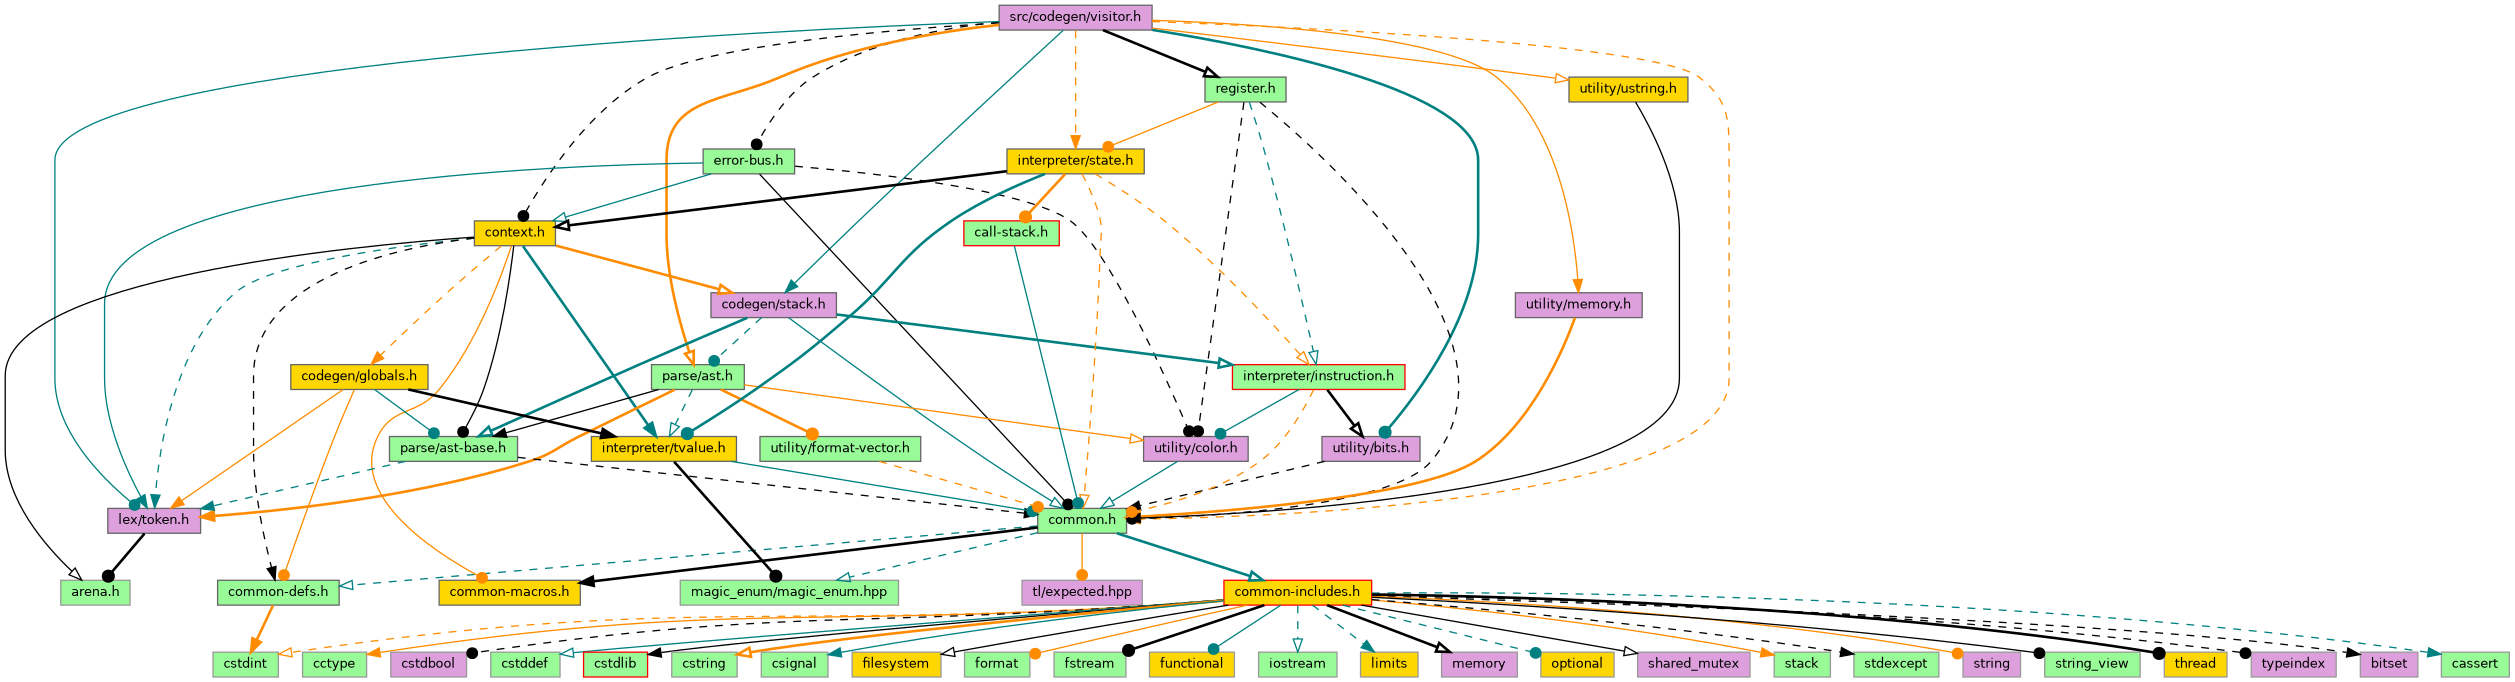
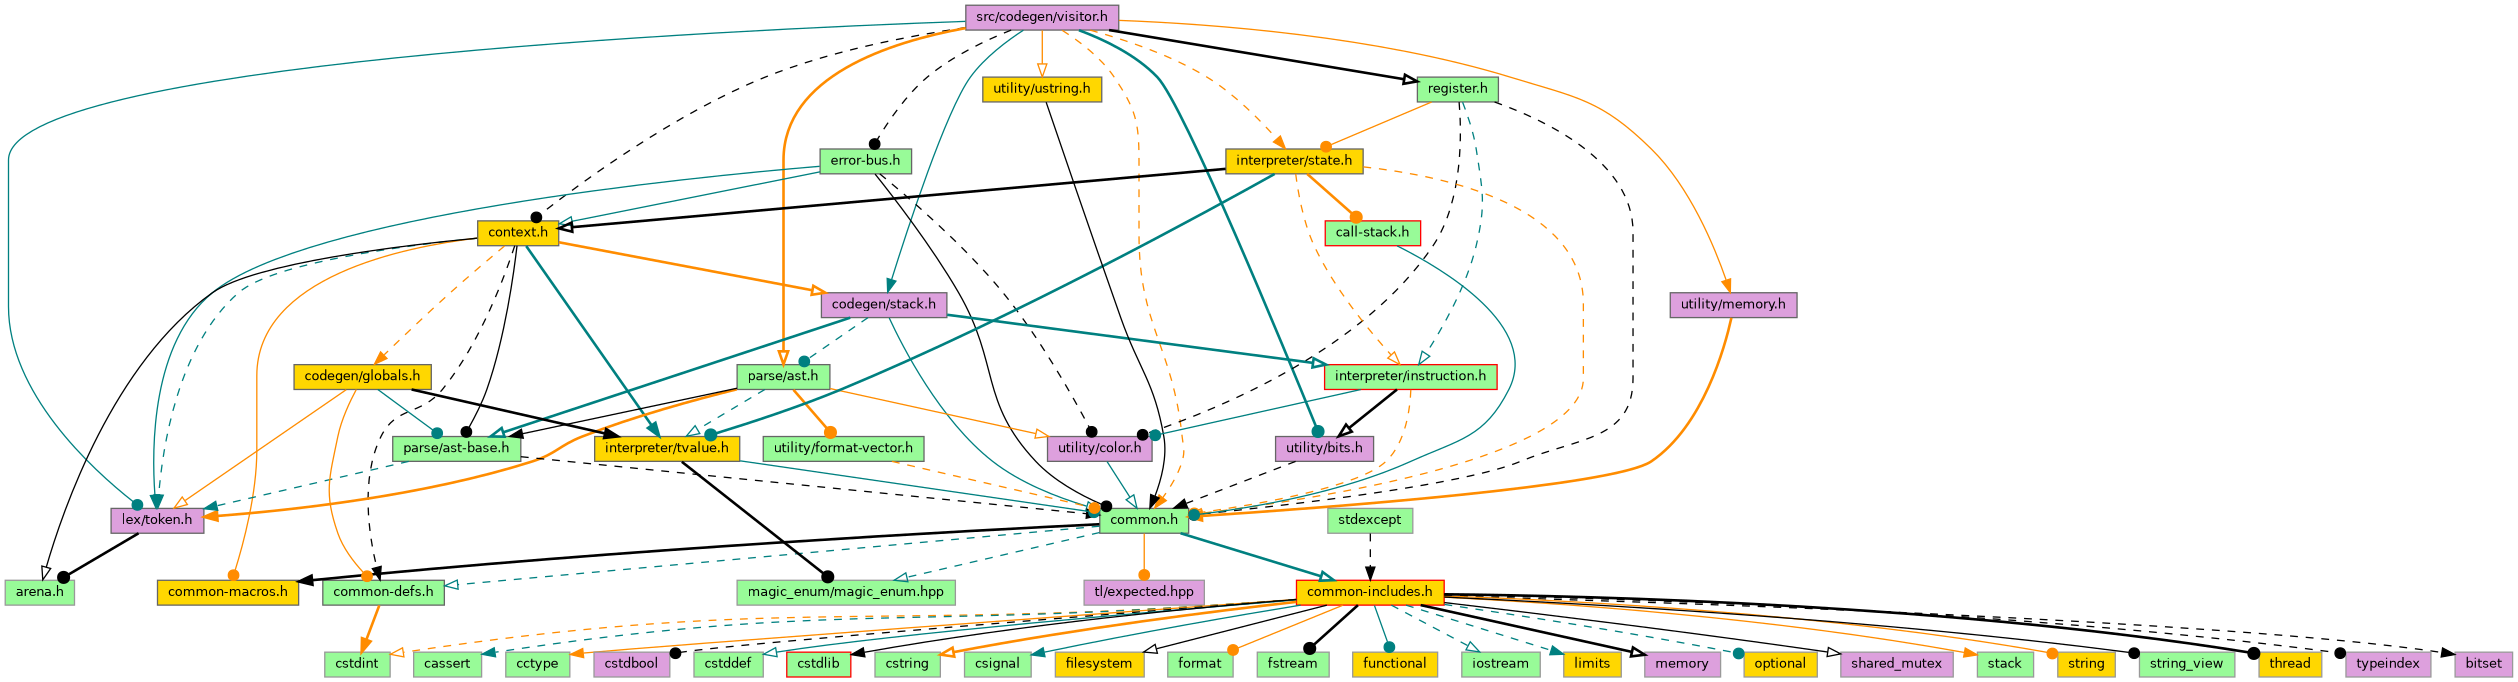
(262, 445) -> (266, 445)
(1689, 631) -> (1370, 550)
(1992, 665) -> (2087, 665)
